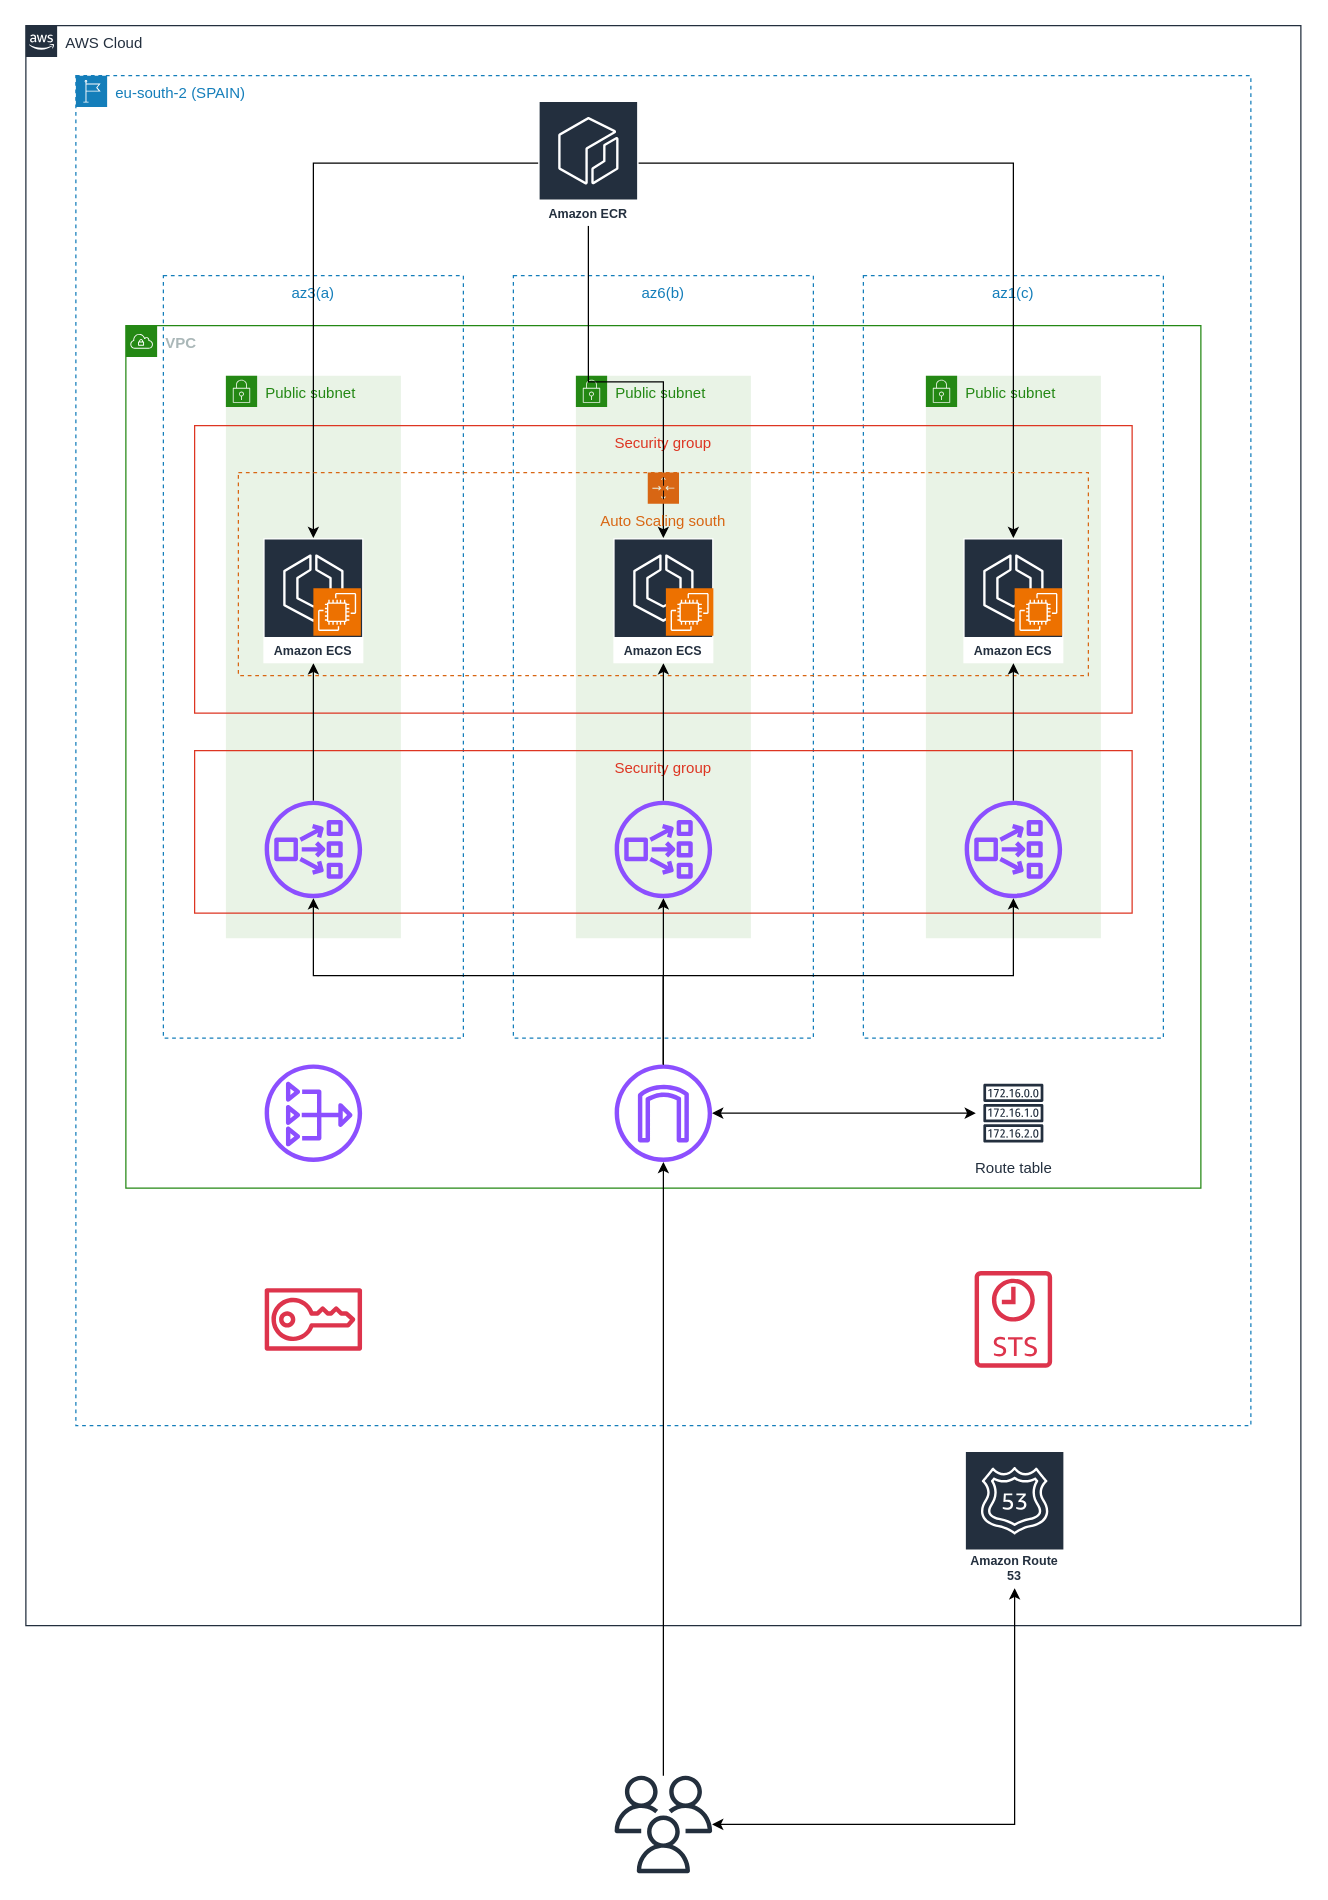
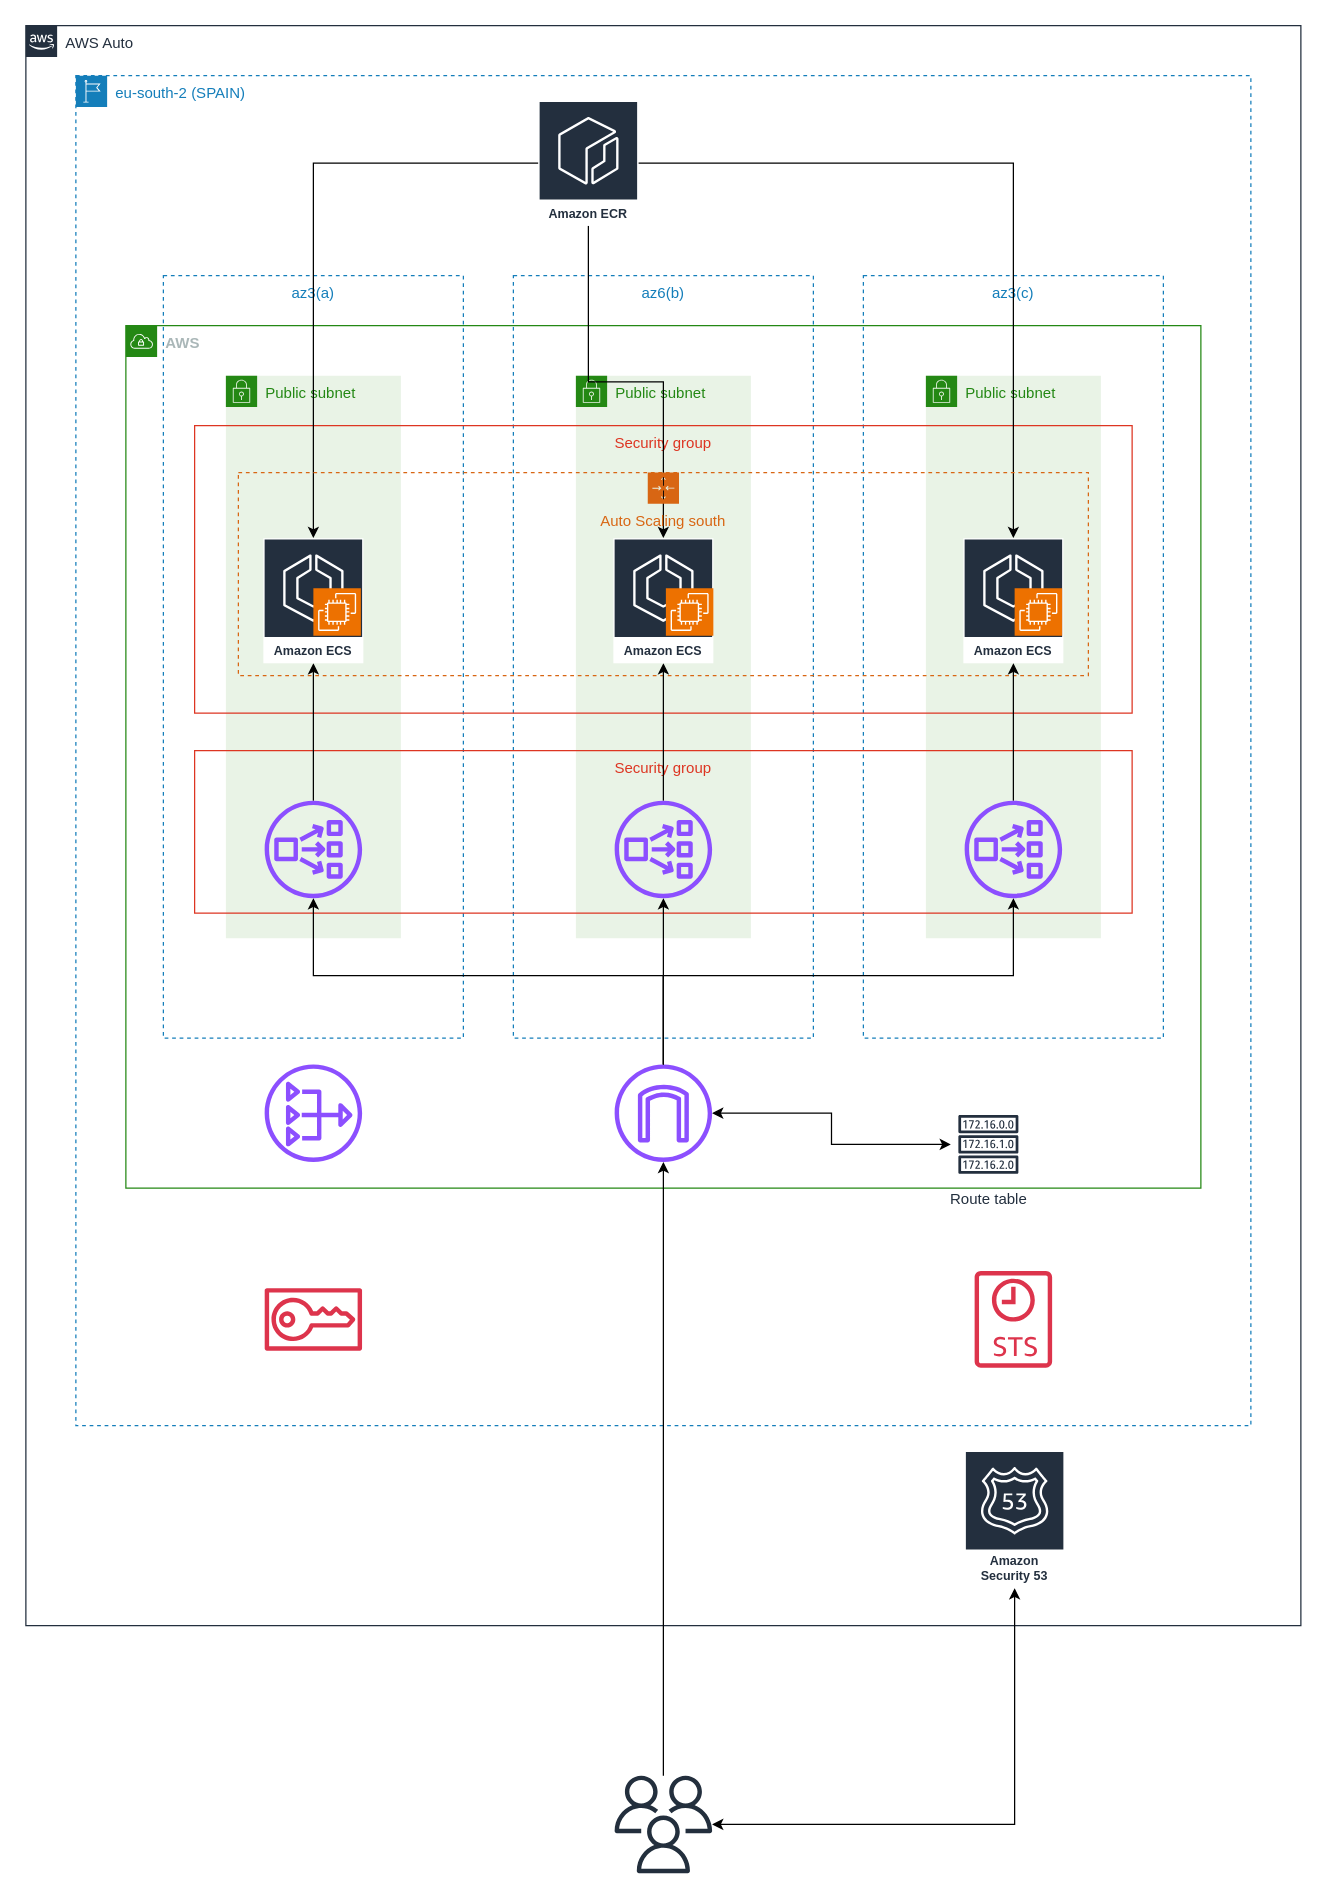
(100, 43) -> (97, 43)
(1013, 293) -> (1013, 293)
(178, 343) -> (178, 343)
(1013, 1113) -> (988, 1144)
(1014, 1568) -> (1014, 1568)
